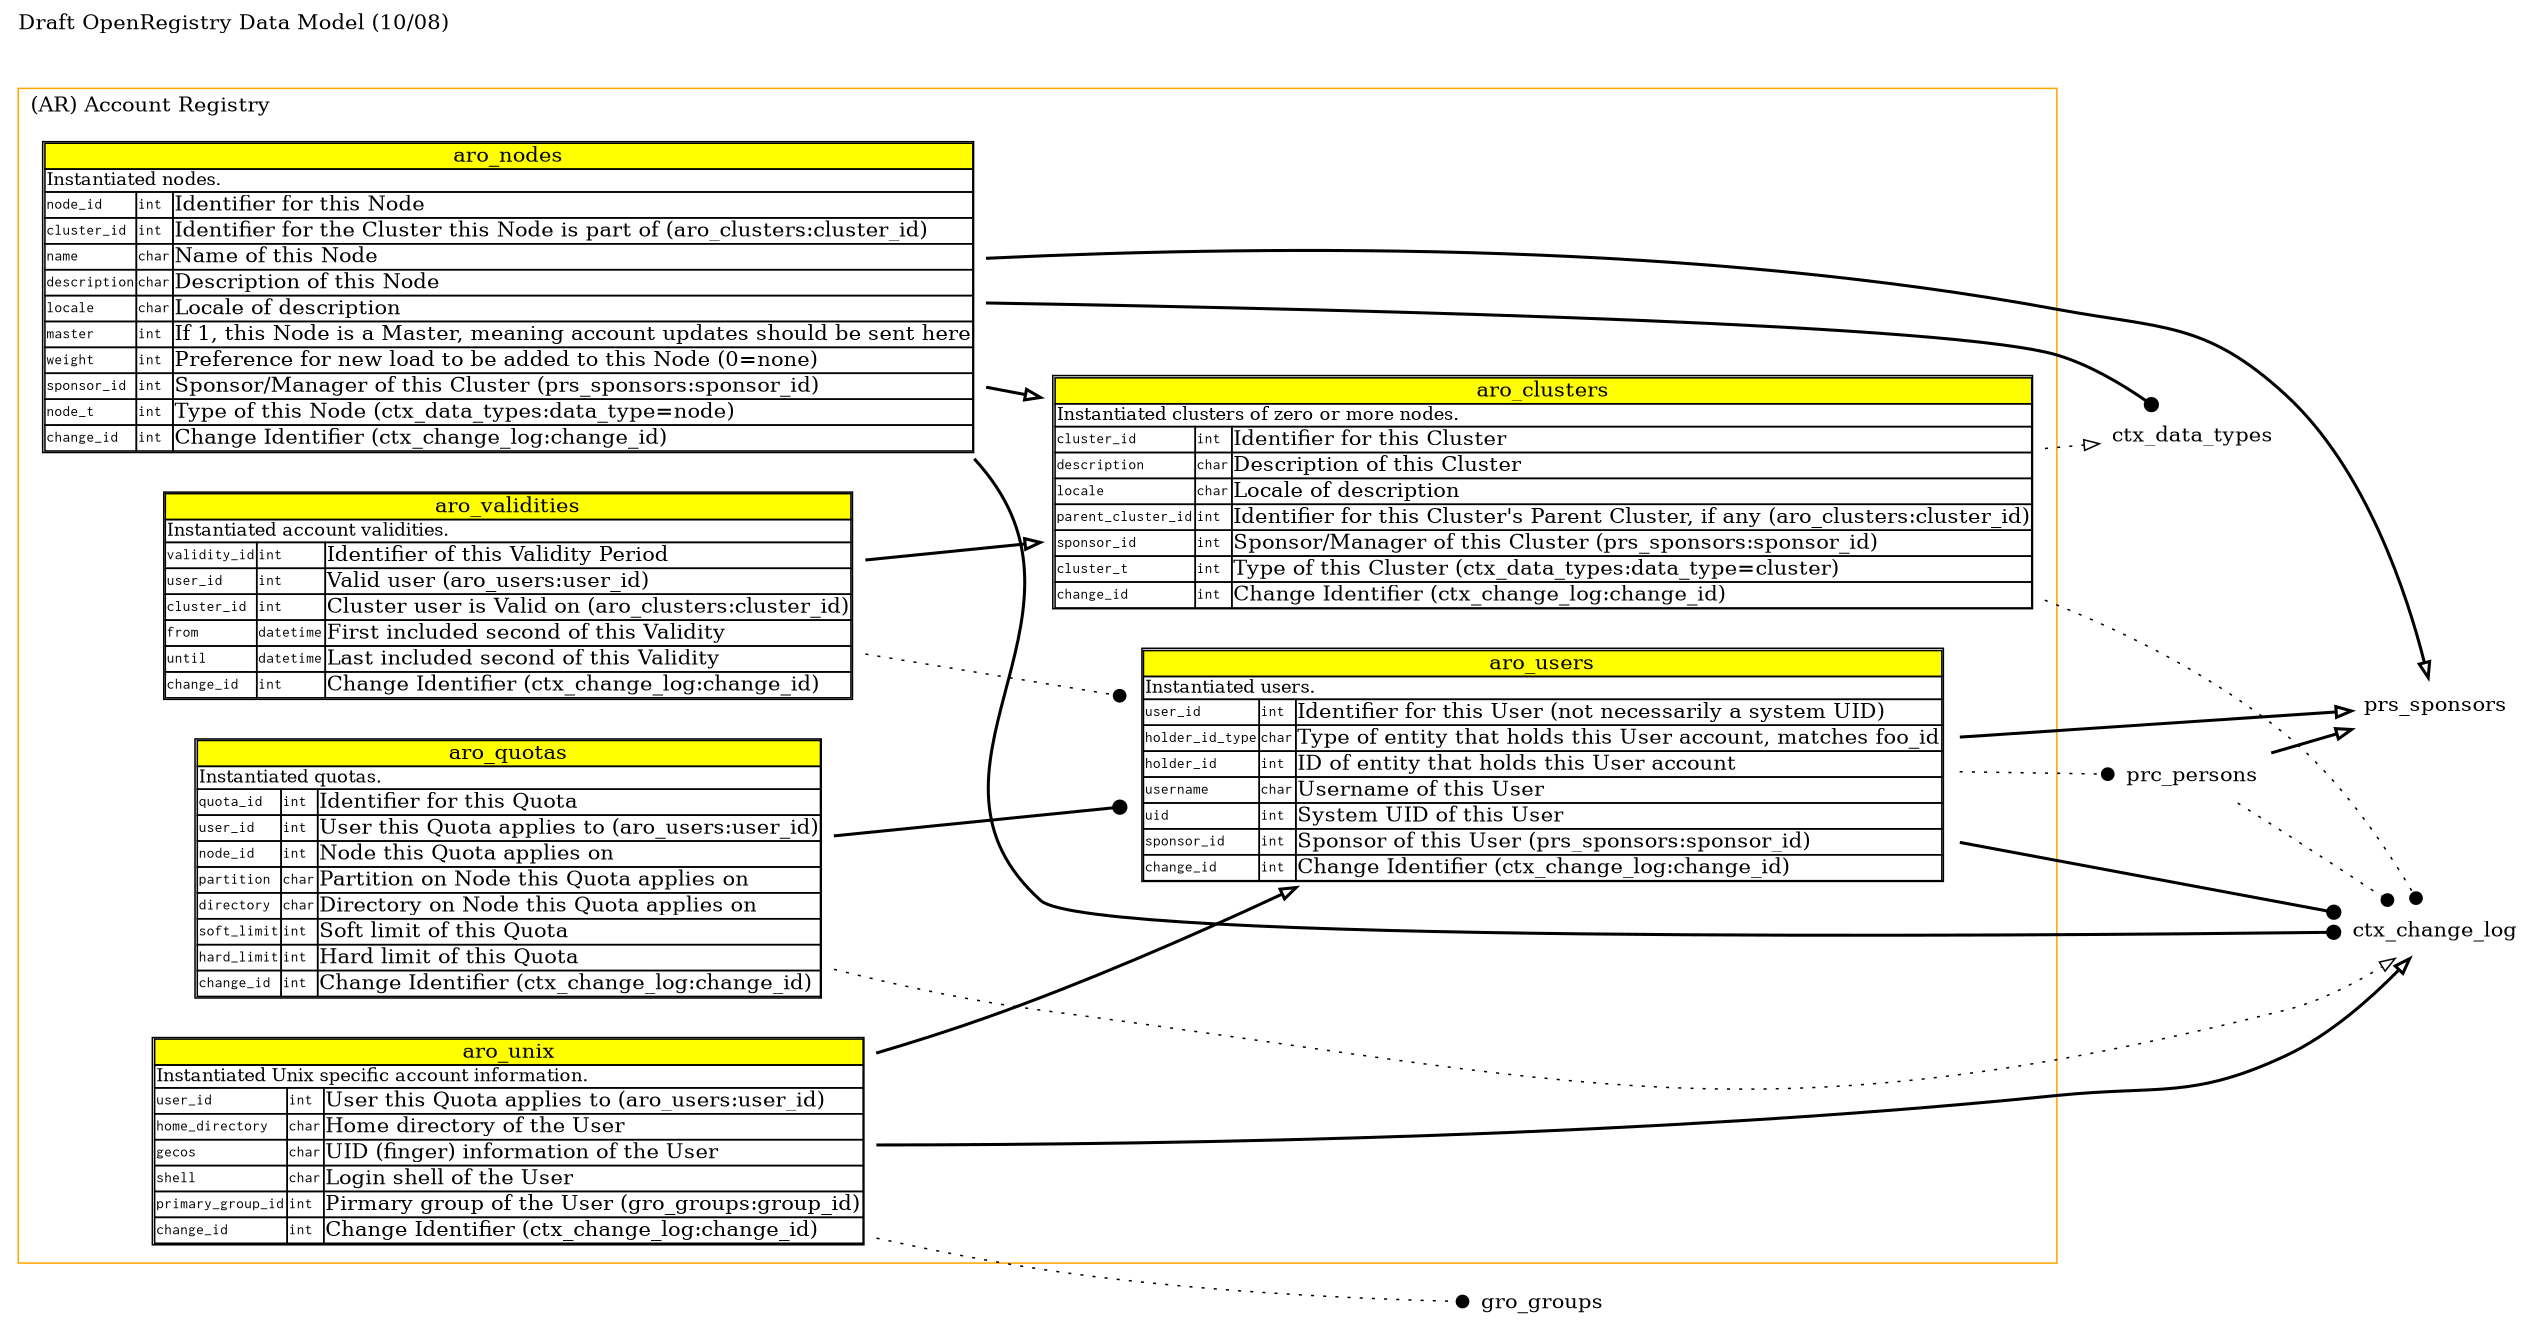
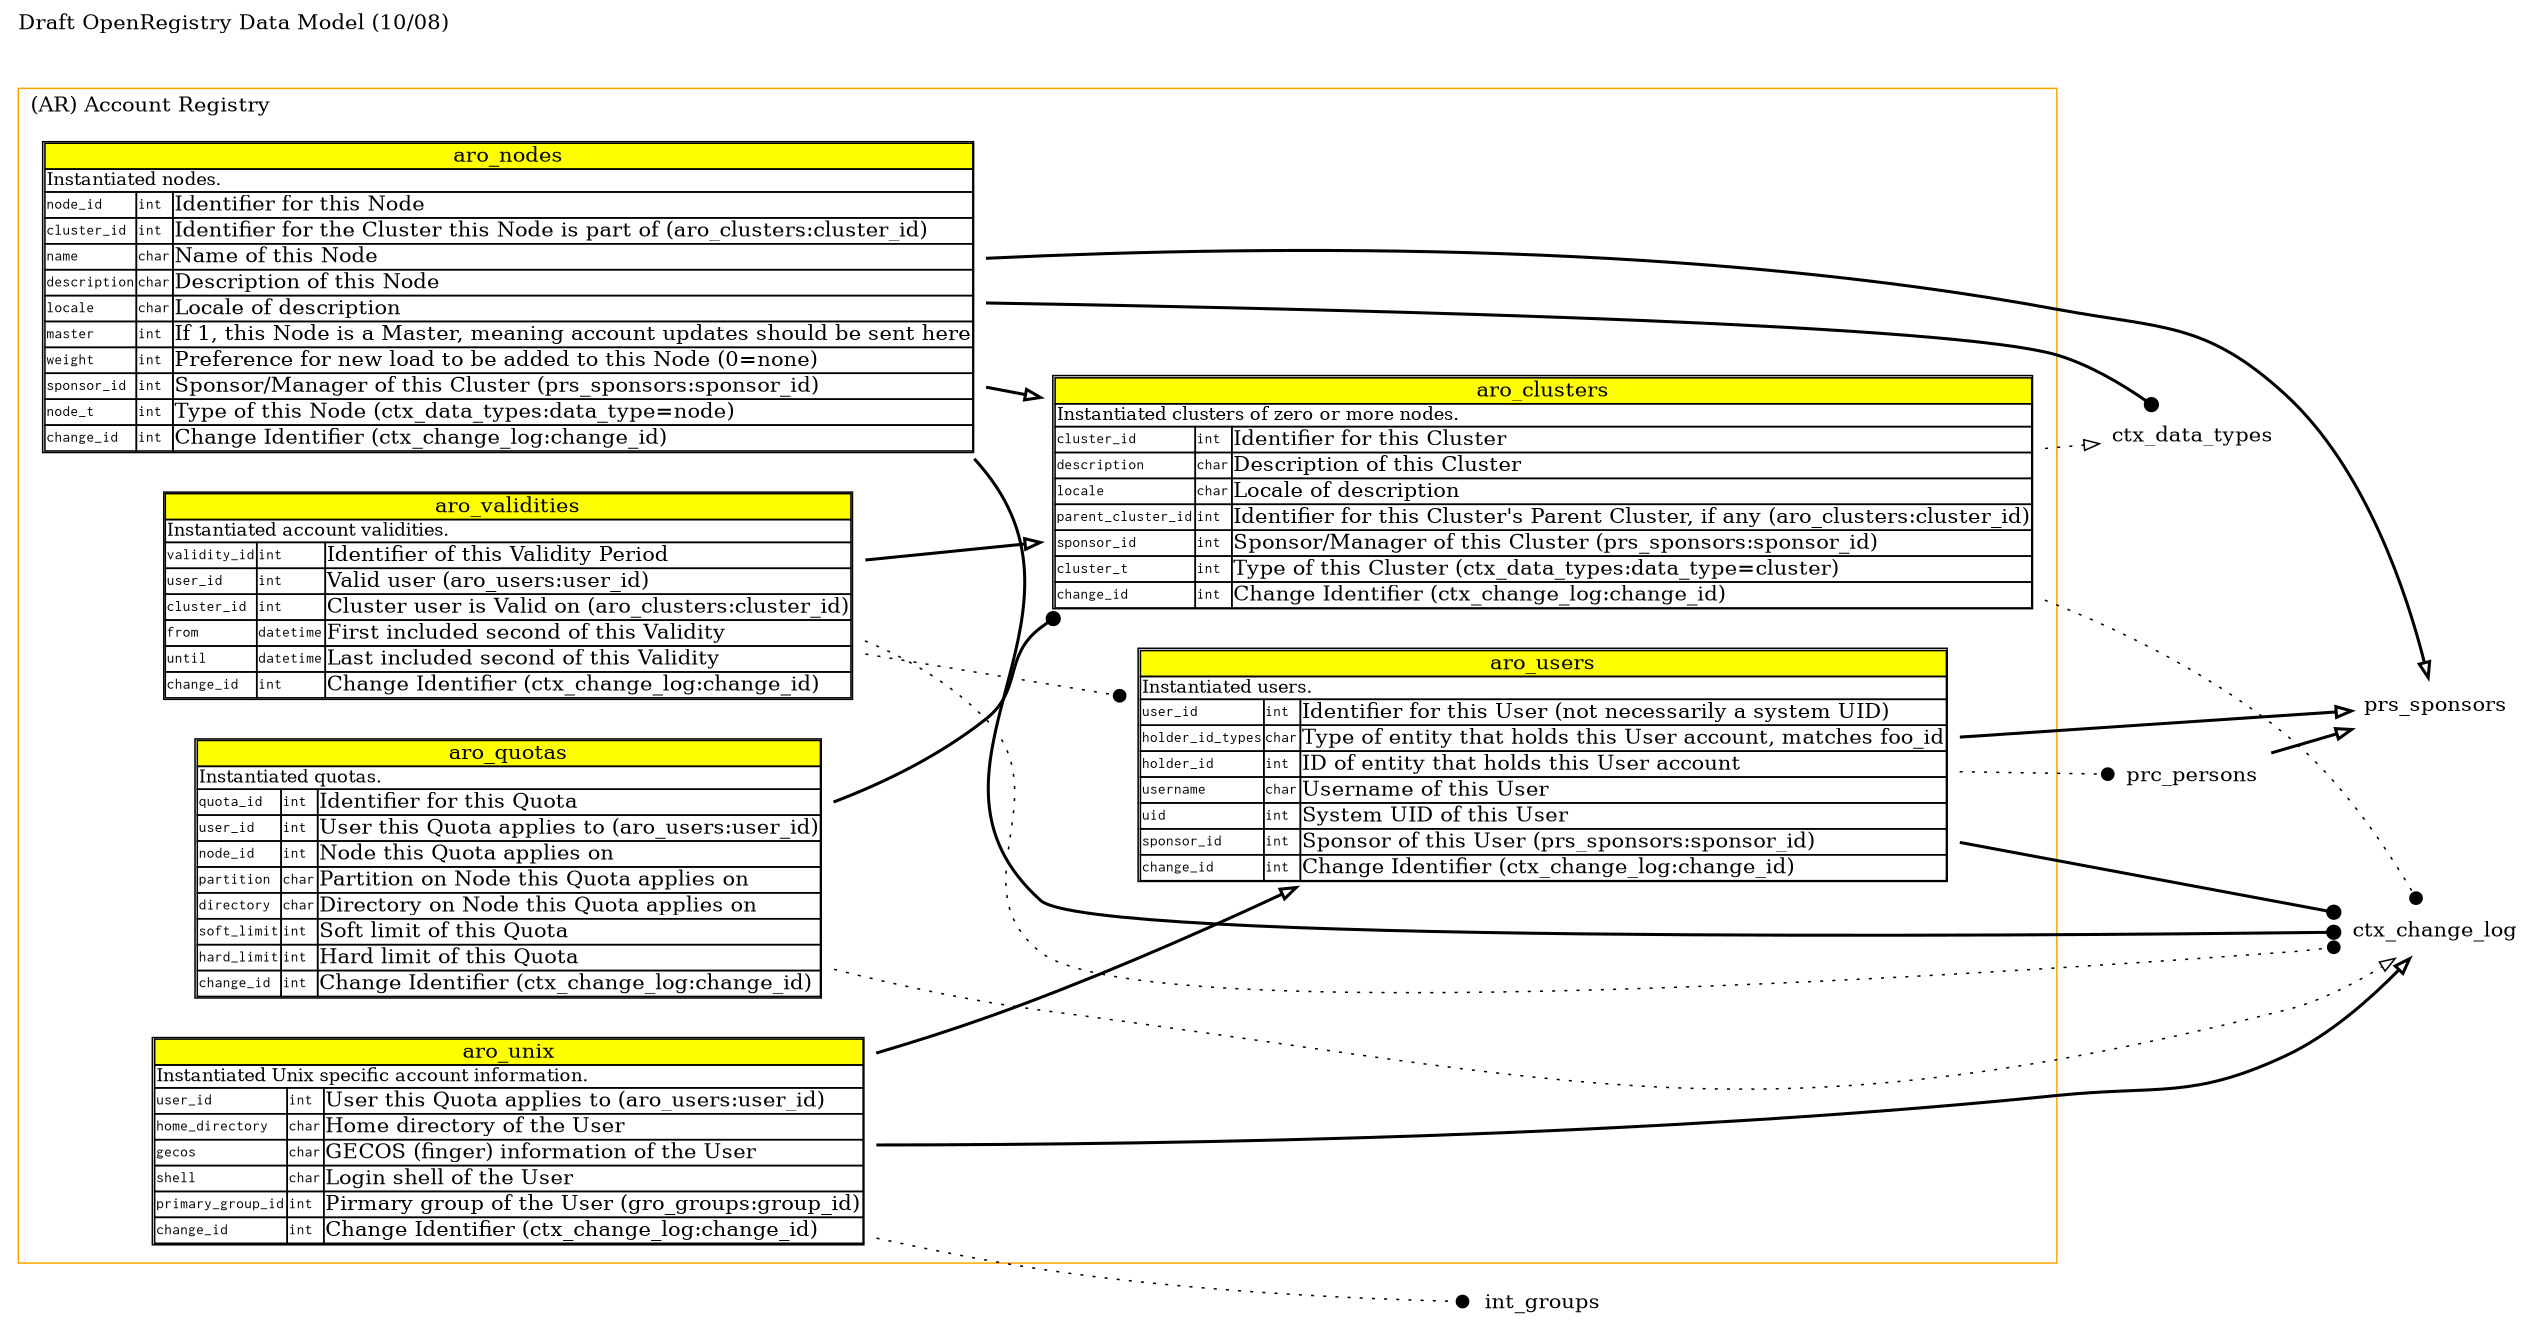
(1201, 737) -> (1202, 737)
(974, 822) -> (963, 736)
(2310, 849) -> (1484, 992)
(523, 1152) -> (541, 1152)
(1543, 1303) -> (1543, 1303)
